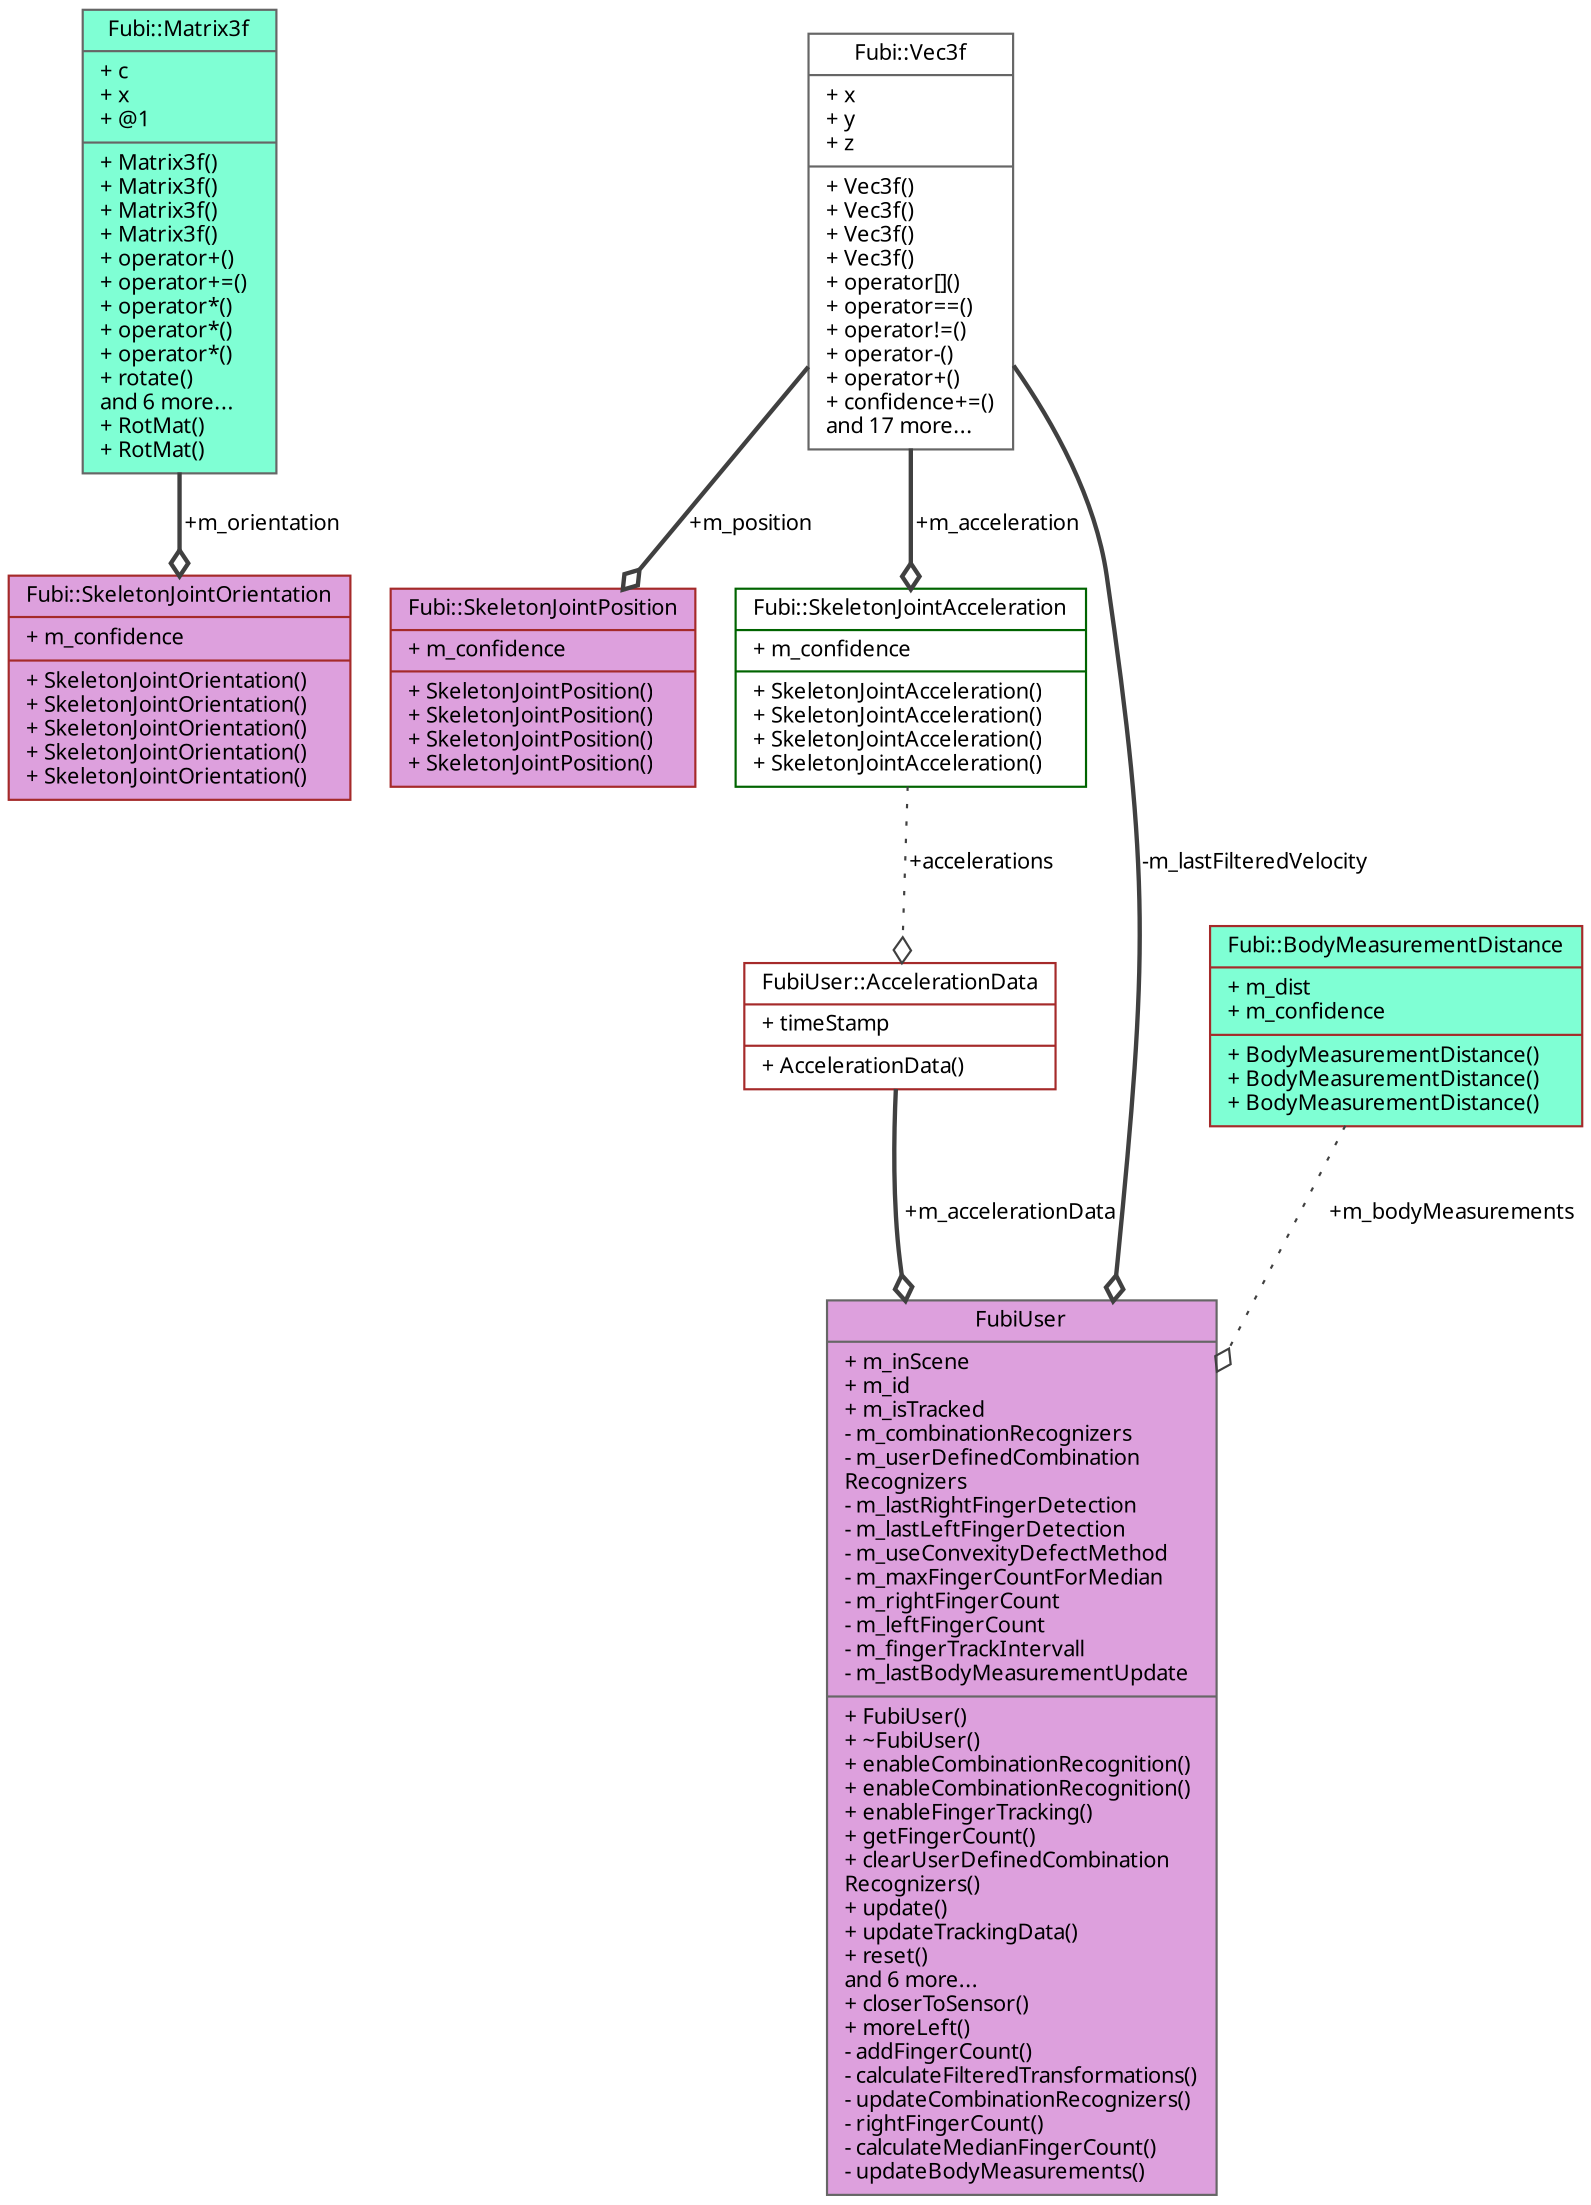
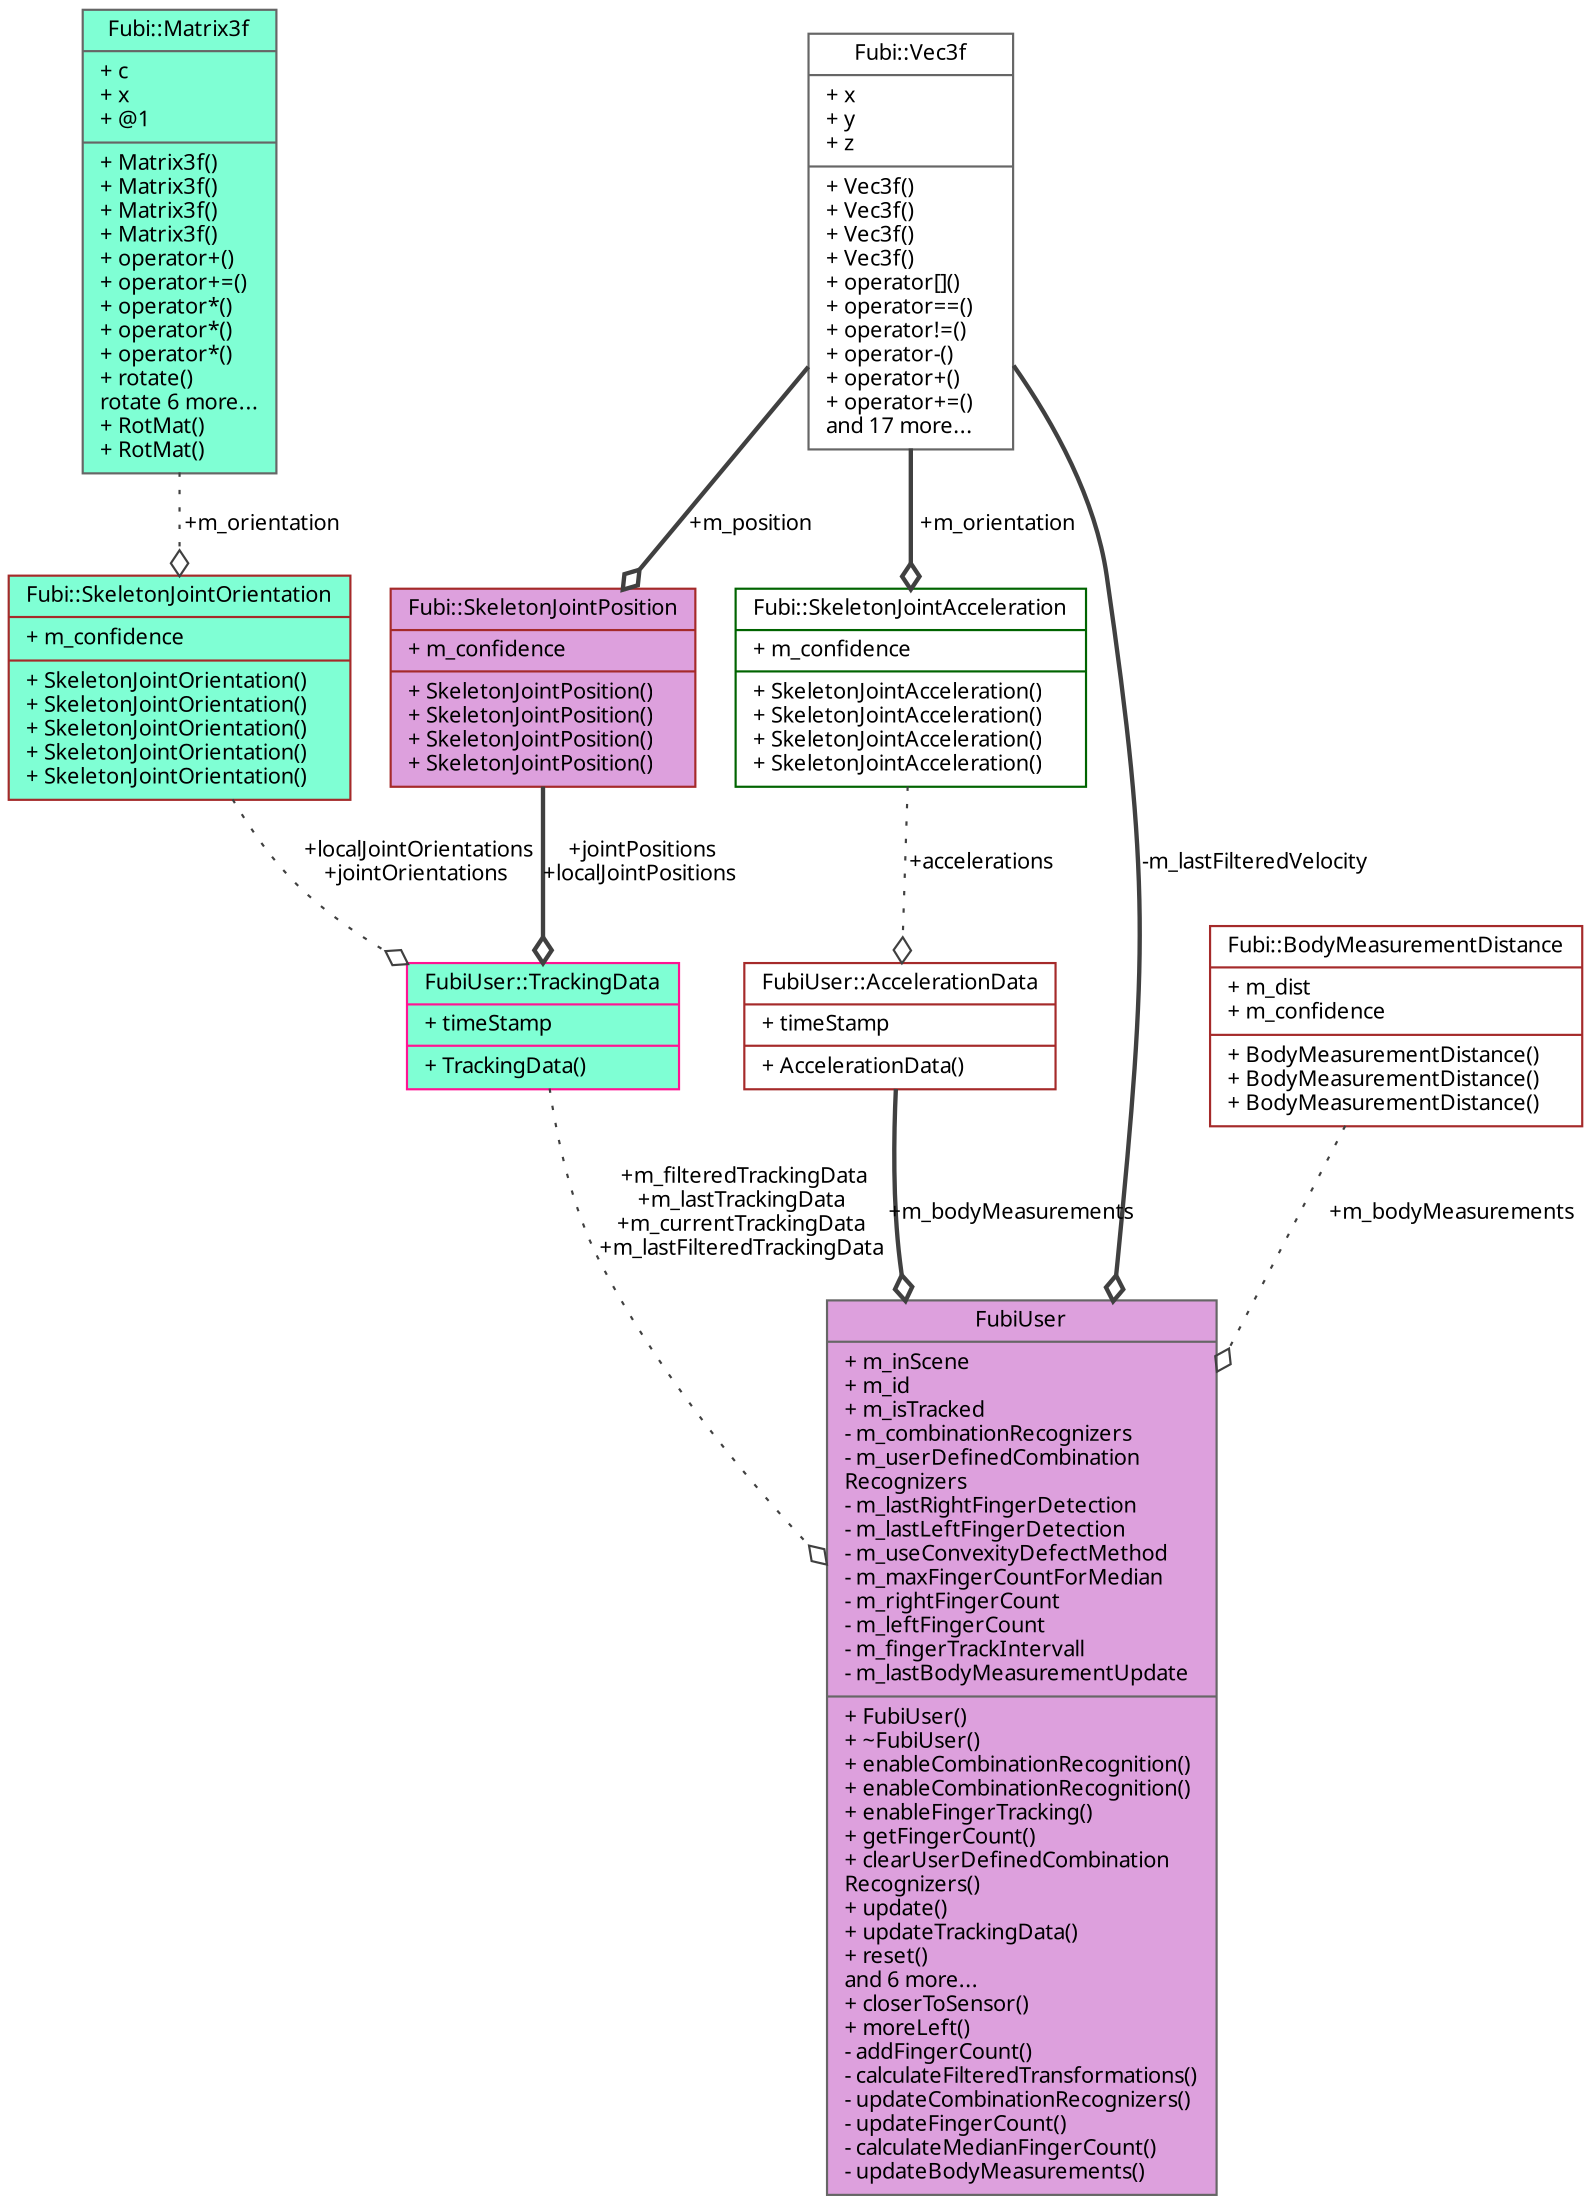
(168, 403) -> (180, 403)
(911, 403) -> (900, 403)
(180, 511) -> (180, 511)
(996, 525) -> (996, 525)
(180, 688) -> (180, 688)
none -> (543, 1026)
(1396, 1026) -> (1396, 1026)
(1009, 1213) -> (1009, 1213)
(945, 2124) -> (957, 2124)
